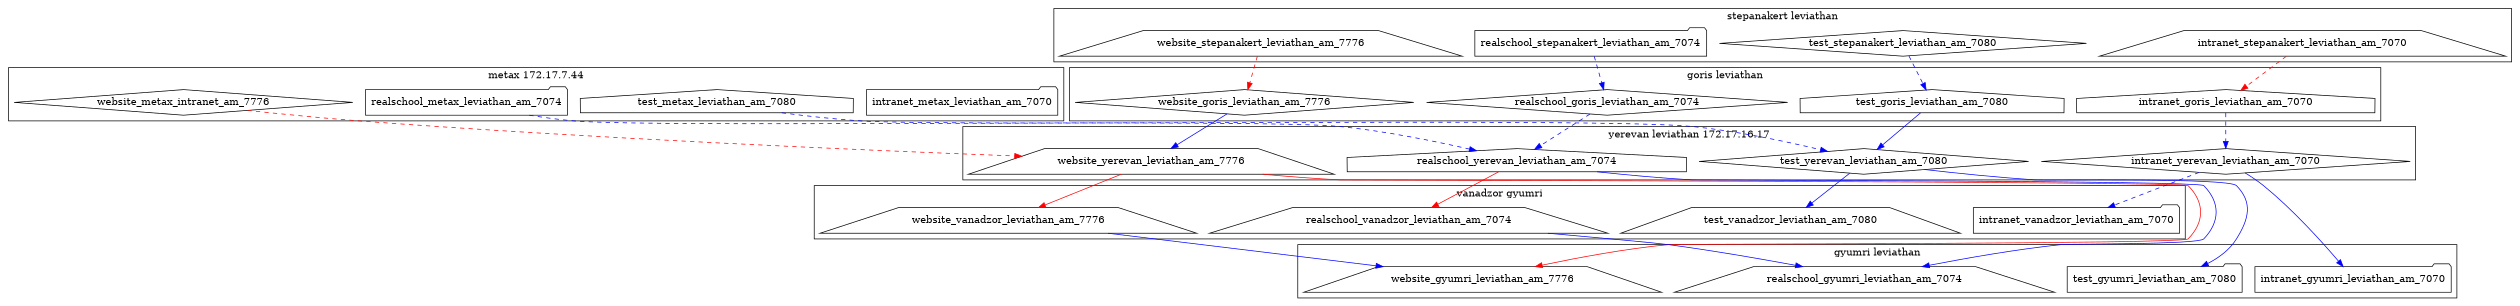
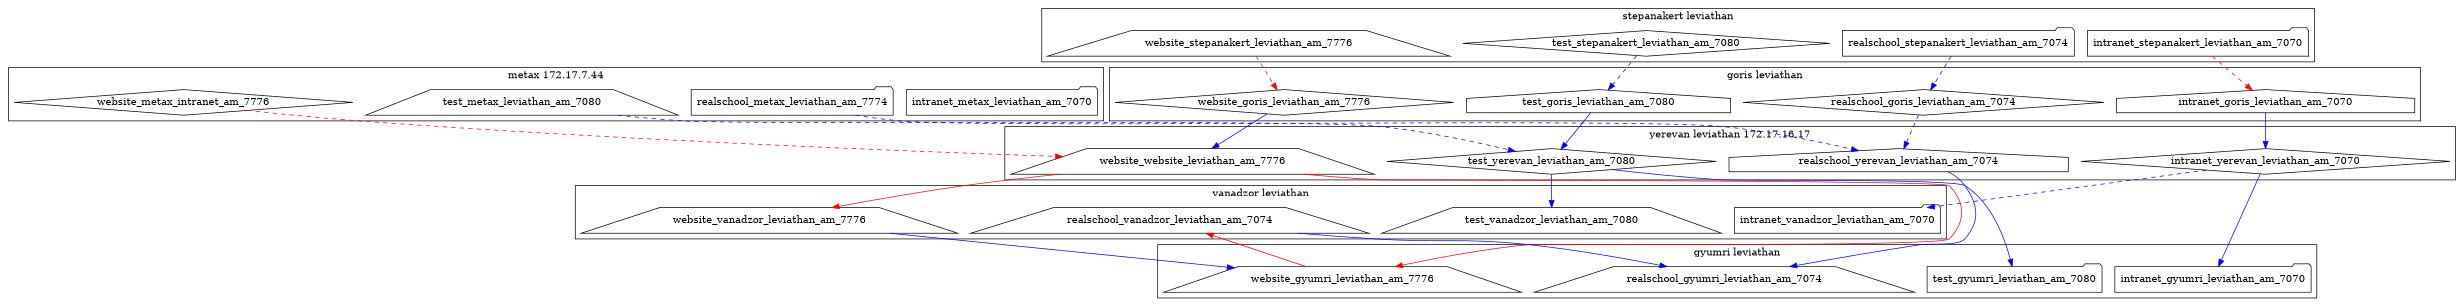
(2303, 43) -> (2198, 43)
(466, 102) -> (792, 102)
(717, 102) -> (522, 102)
(2226, 131) -> (2266, 131)
(1151, 161) -> (1193, 161)
(1464, 190) -> (1260, 251)
(1500, 194) -> (1261, 194)
